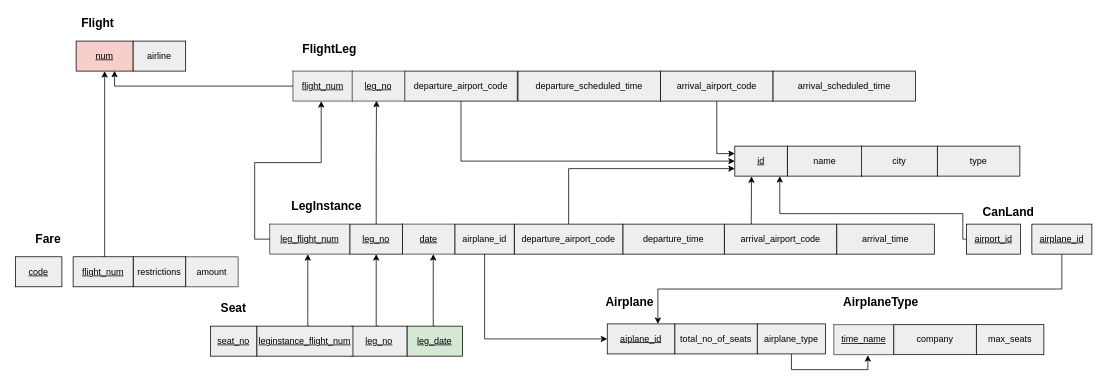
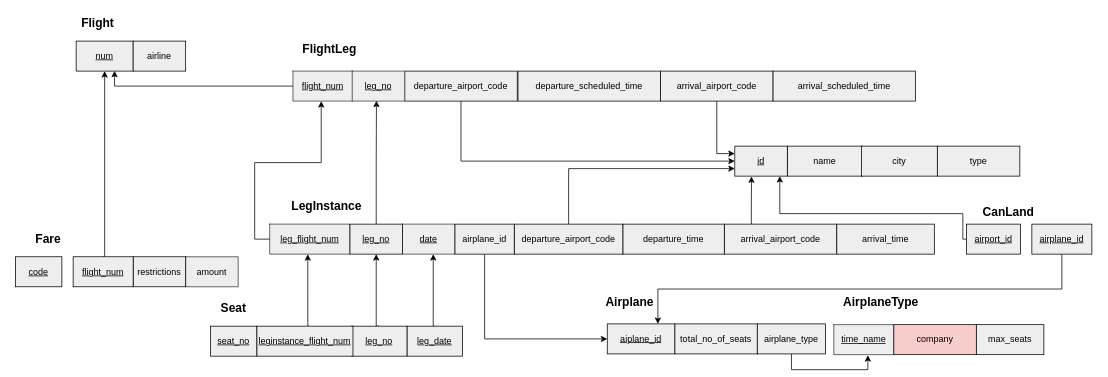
(105, 56) -> (105, 56)
(935, 339) -> (935, 339)
(435, 341) -> (435, 341)
